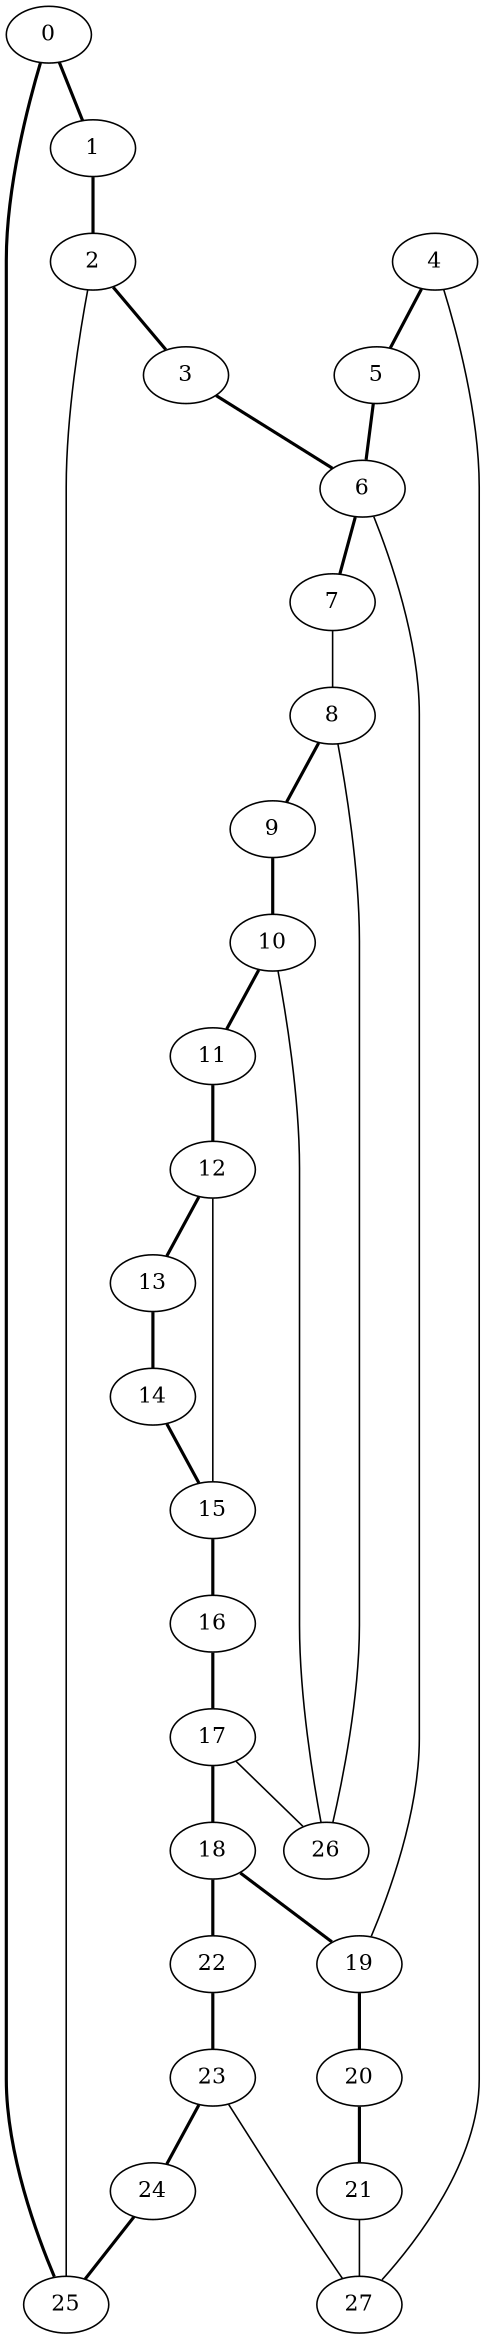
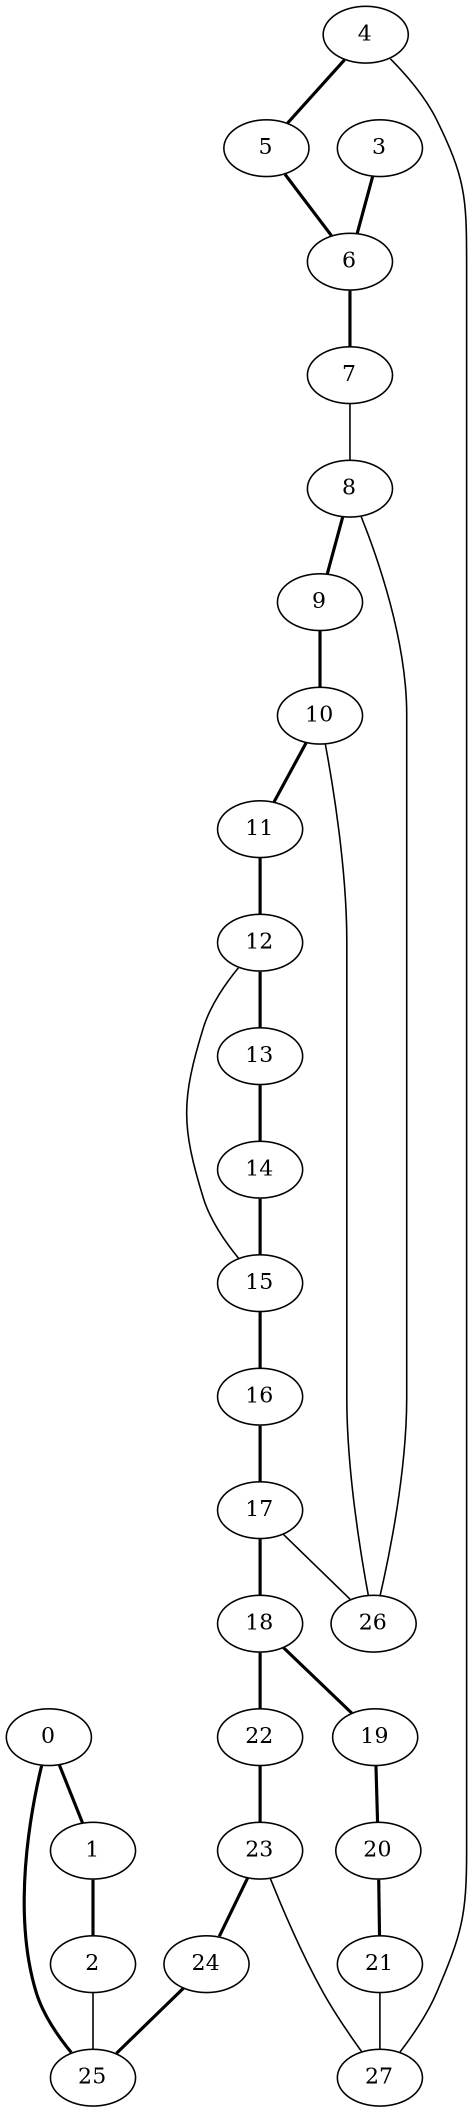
(140, 318) -> none
(419, 1227) -> none
